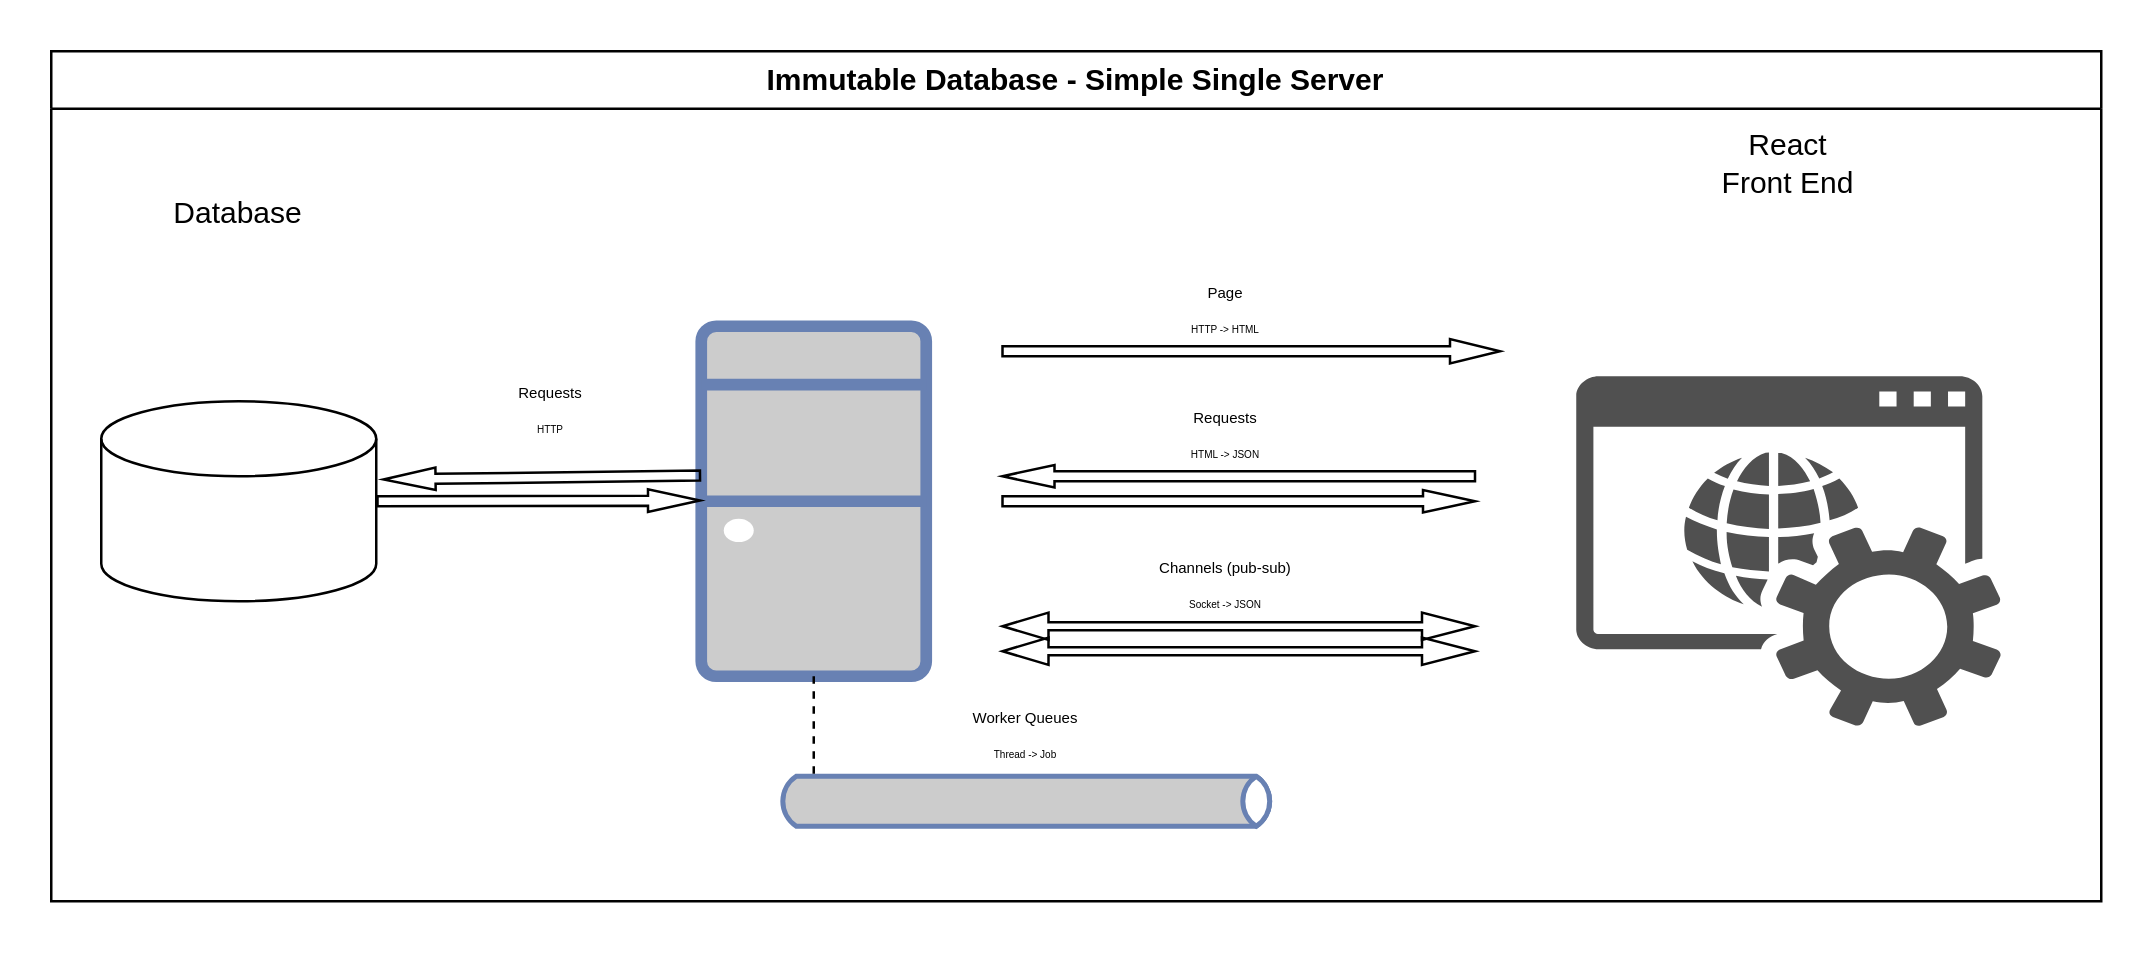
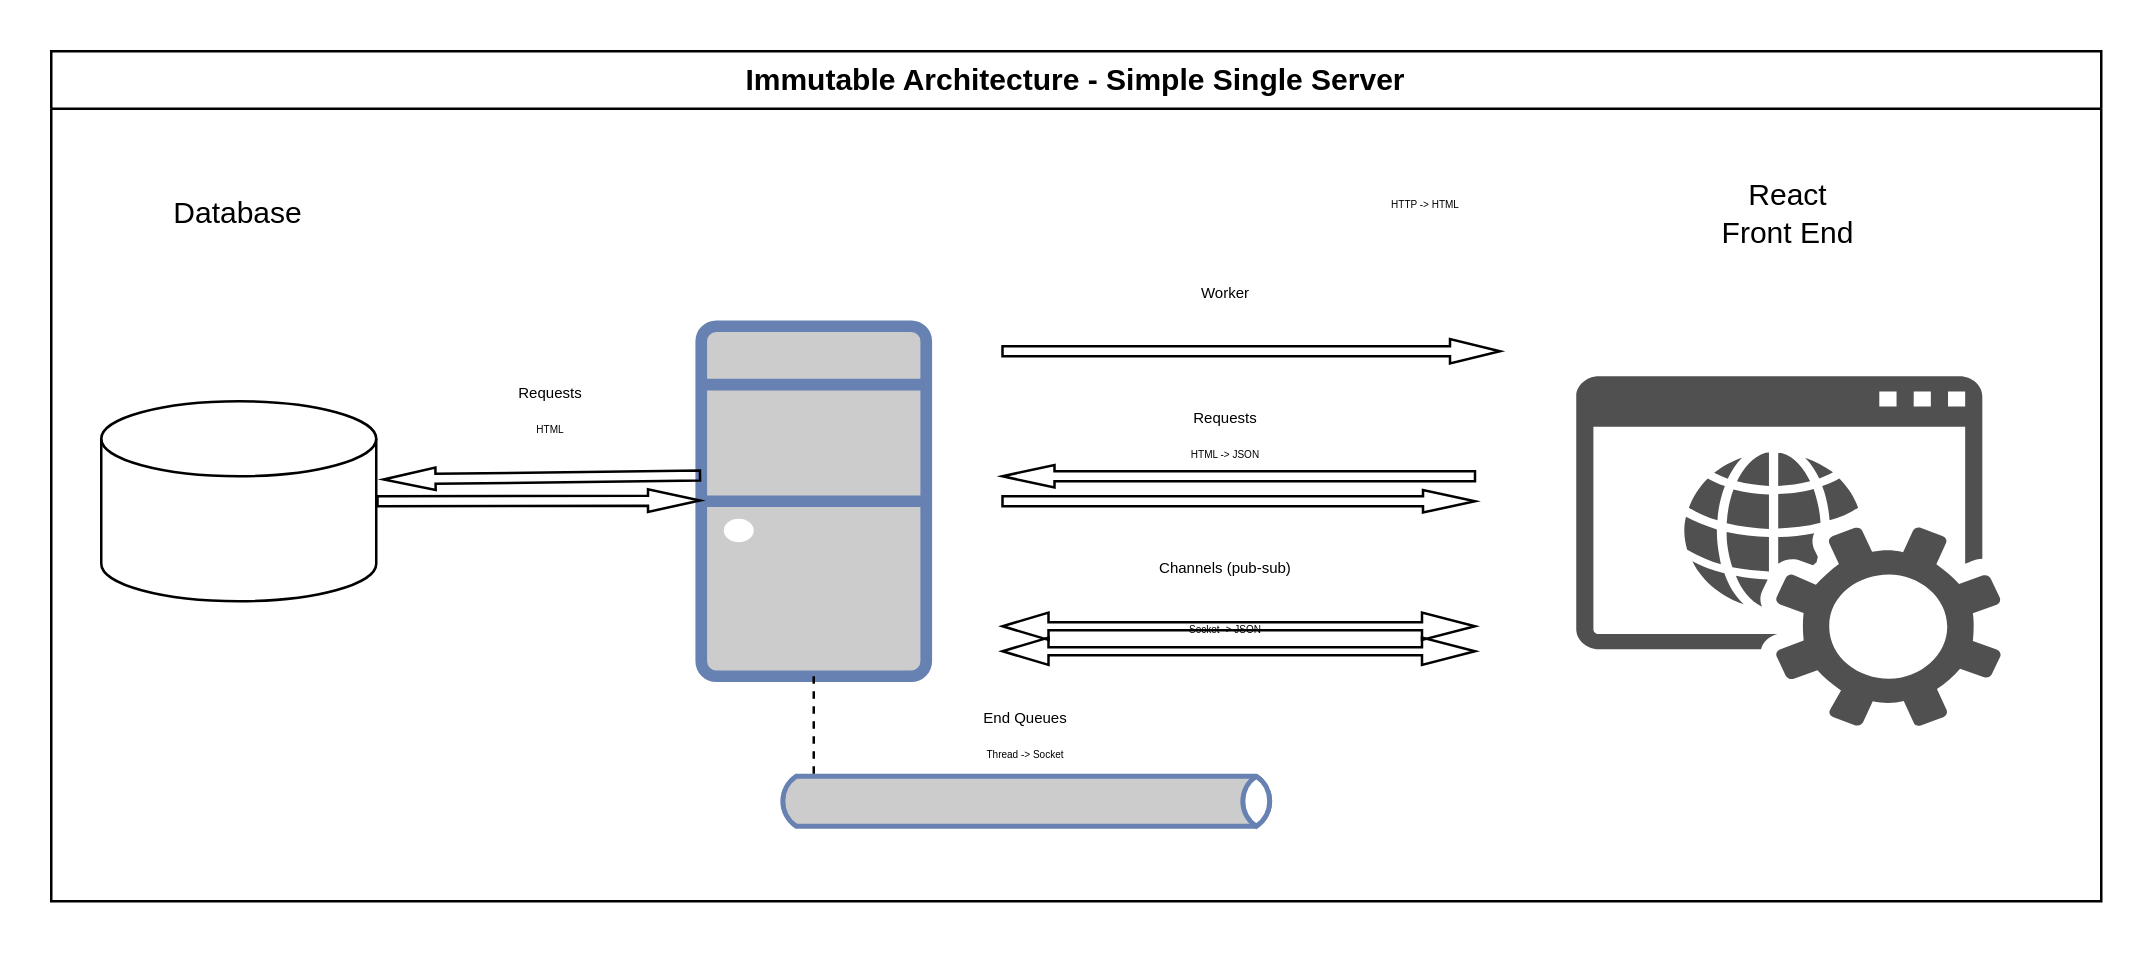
(1076, 81) -> (1076, 81)
(1789, 164) -> (1789, 214)
(1226, 289) -> (1226, 289)
(1226, 326) -> (1426, 201)
(551, 426) -> (551, 426)
(1226, 601) -> (1226, 626)
(1026, 714) -> (1026, 714)
(1026, 751) -> (1026, 751)
